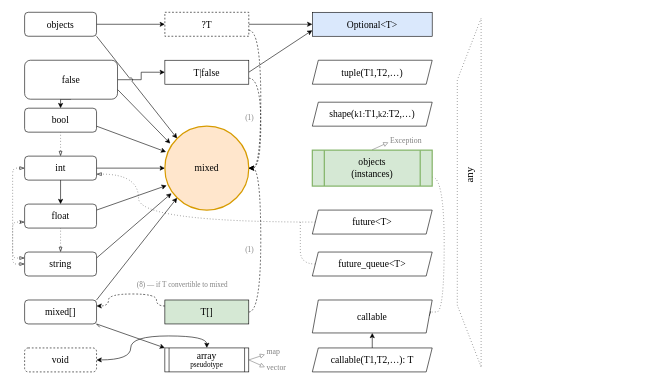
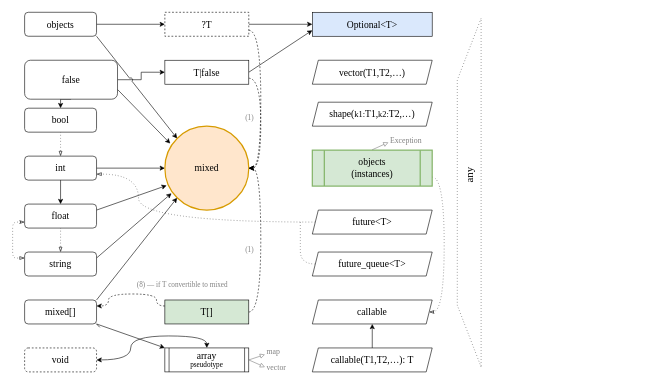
(372, 72) -> (372, 72)
(129, 139) -> none
(12, 259) -> none
(372, 317) -> (372, 312)
